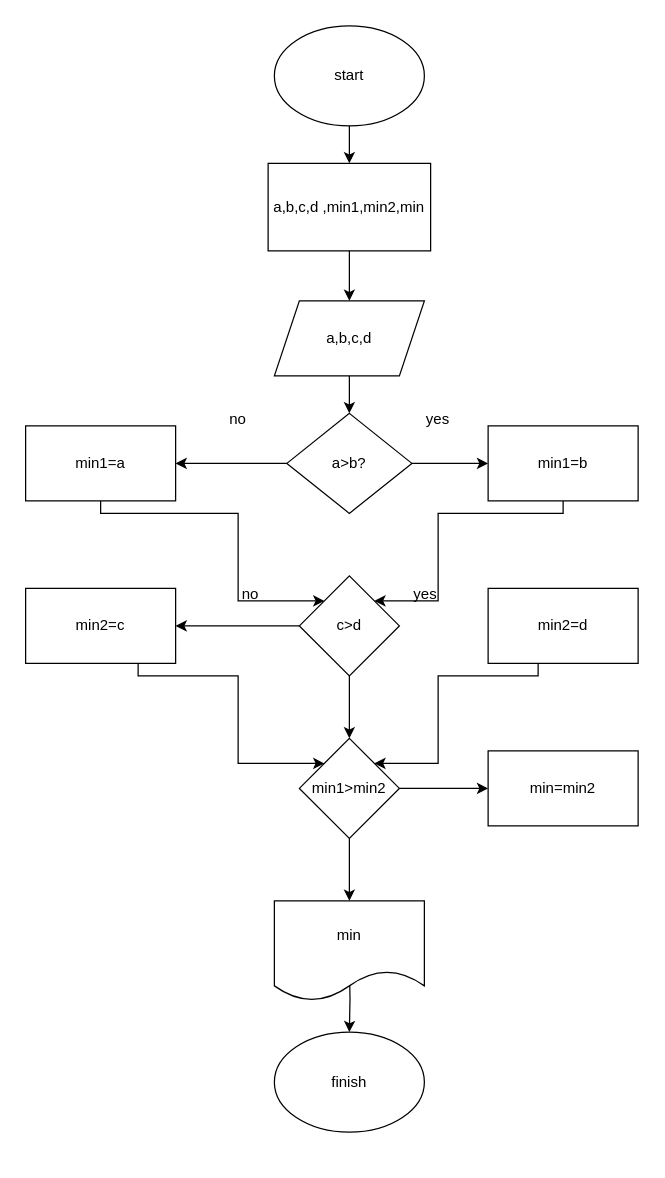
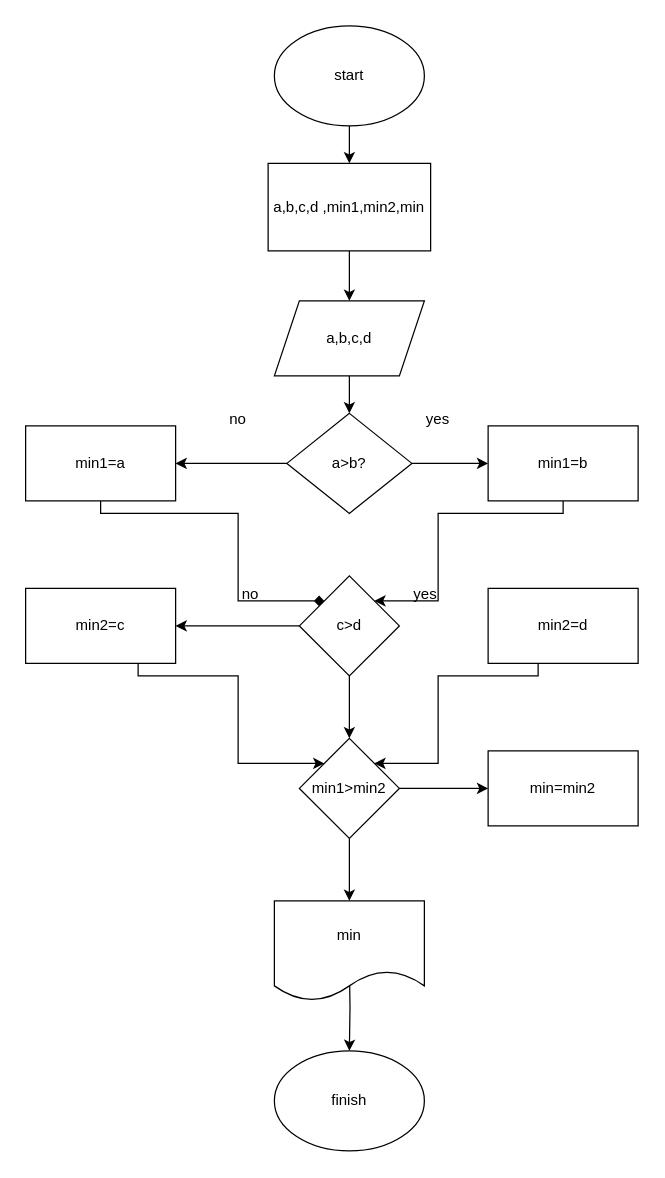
(314, 601) -> (313, 601)
(349, 1082) -> (349, 1101)
